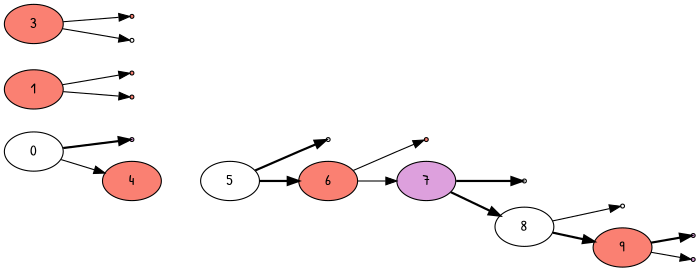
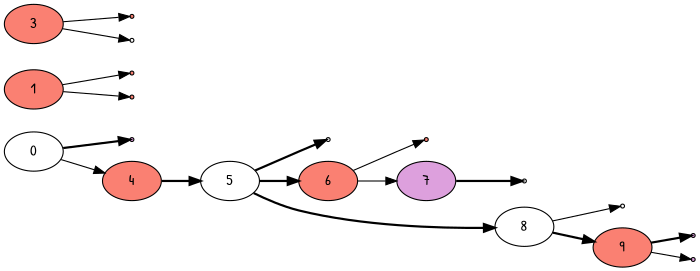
none -> (176, 181)
(470, 201) -> (367, 222)
